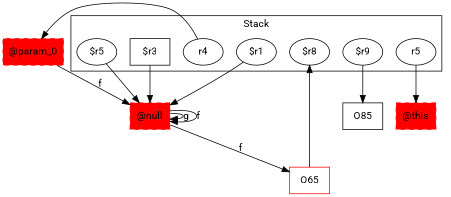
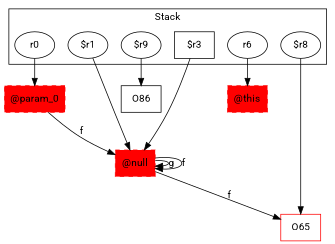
(97, 52) -> none
(203, 52) -> (35, 45)
(416, 52) -> (248, 45)
(363, 116) -> (141, 99)
(310, 120) -> (301, 133)
